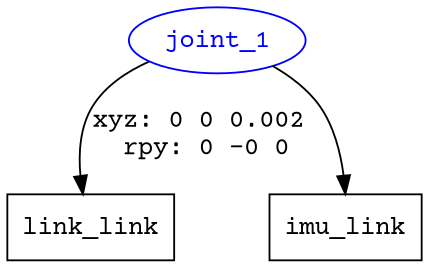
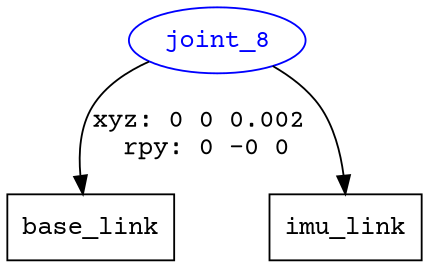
(217, 40) -> (217, 40)
(91, 227) -> (91, 227)
